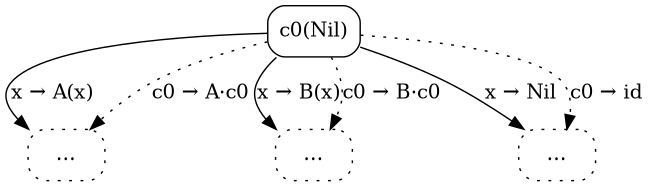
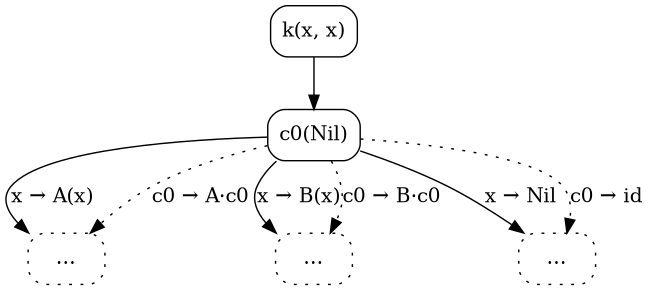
none -> (314, 31)
